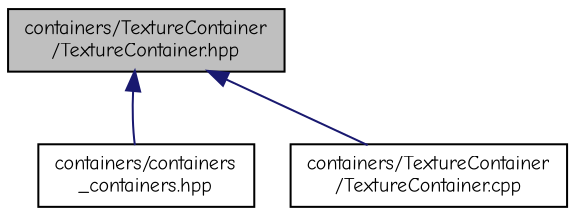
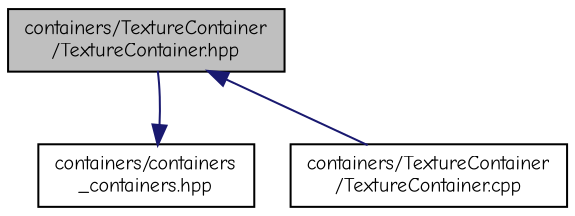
(133, 118) -> (160, 98)
